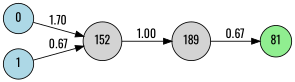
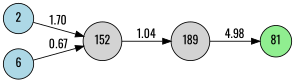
(19, 19) -> (19, 19)
(147, 35) -> (146, 35)
(235, 35) -> (235, 35)
(19, 64) -> (19, 64)
